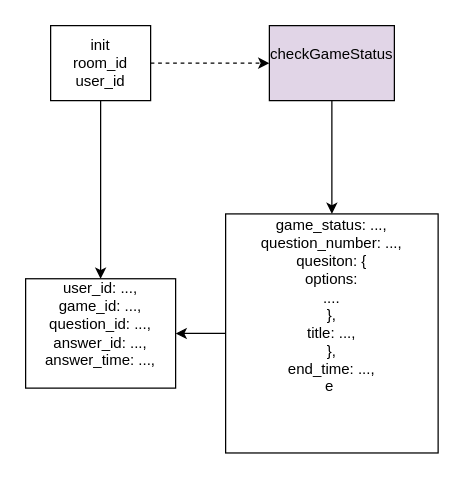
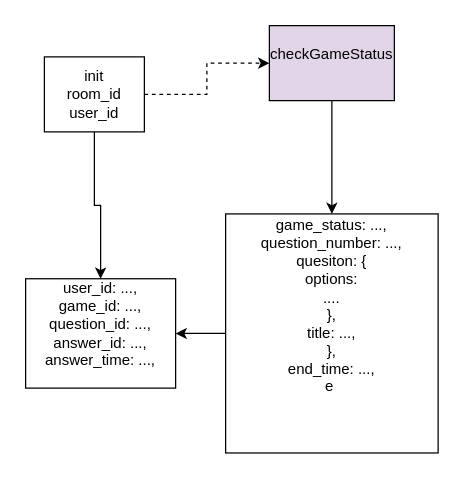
(101, 63) -> (94, 94)
